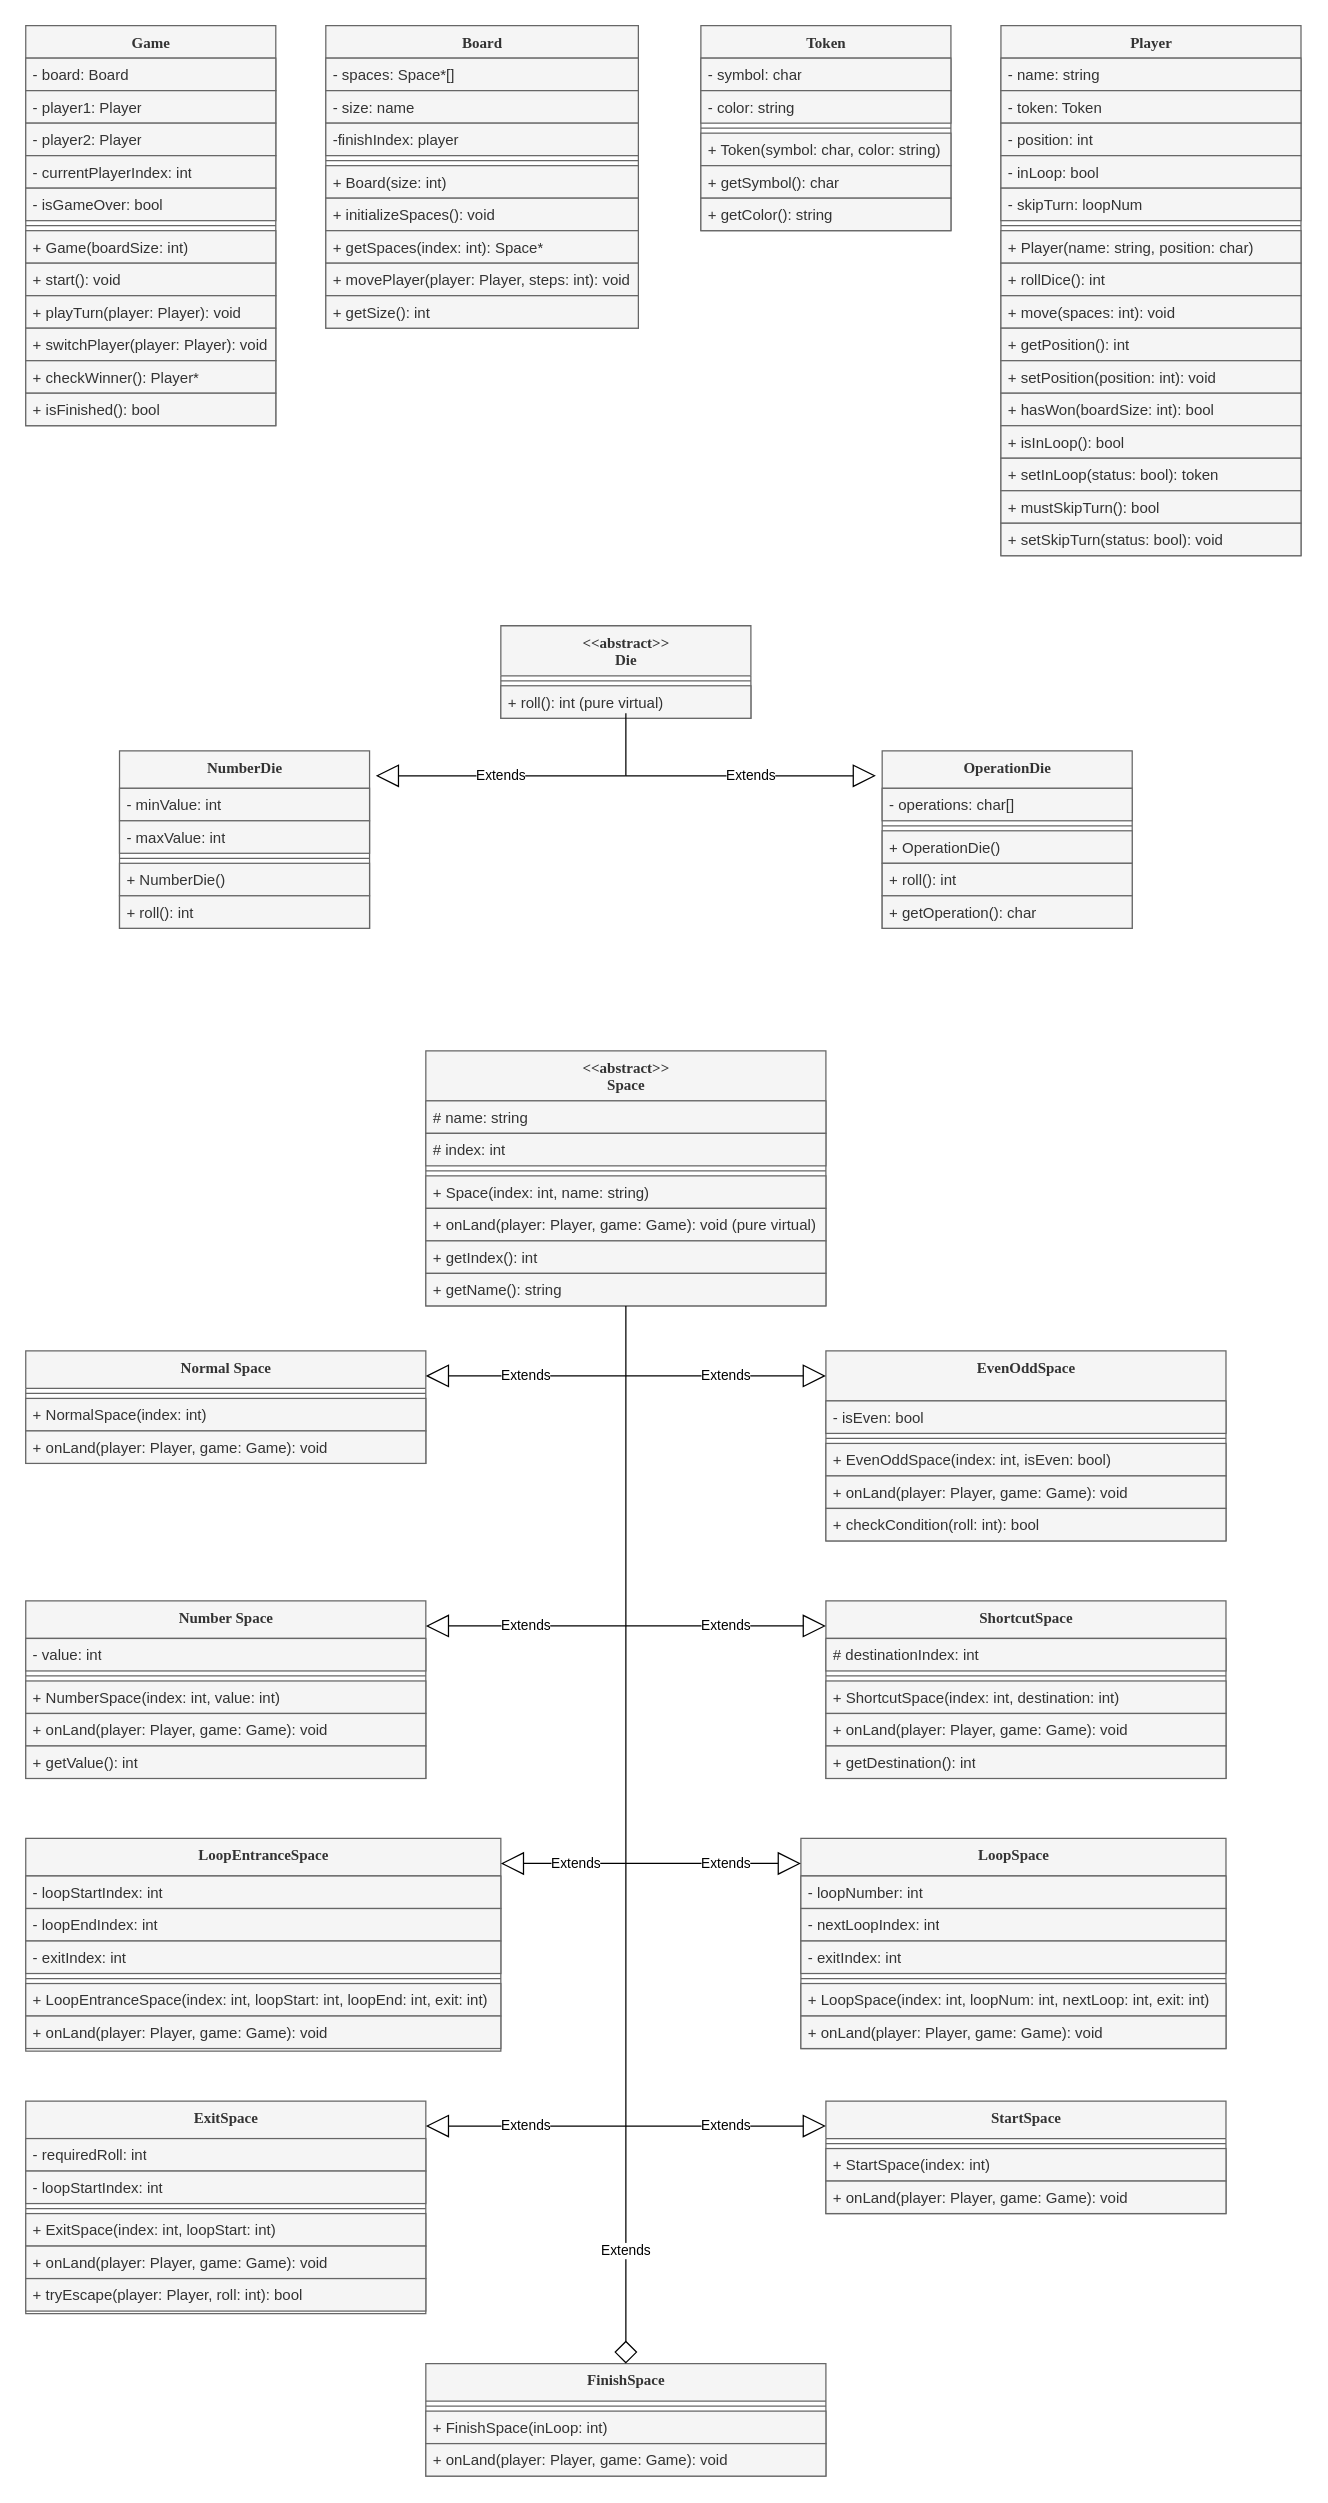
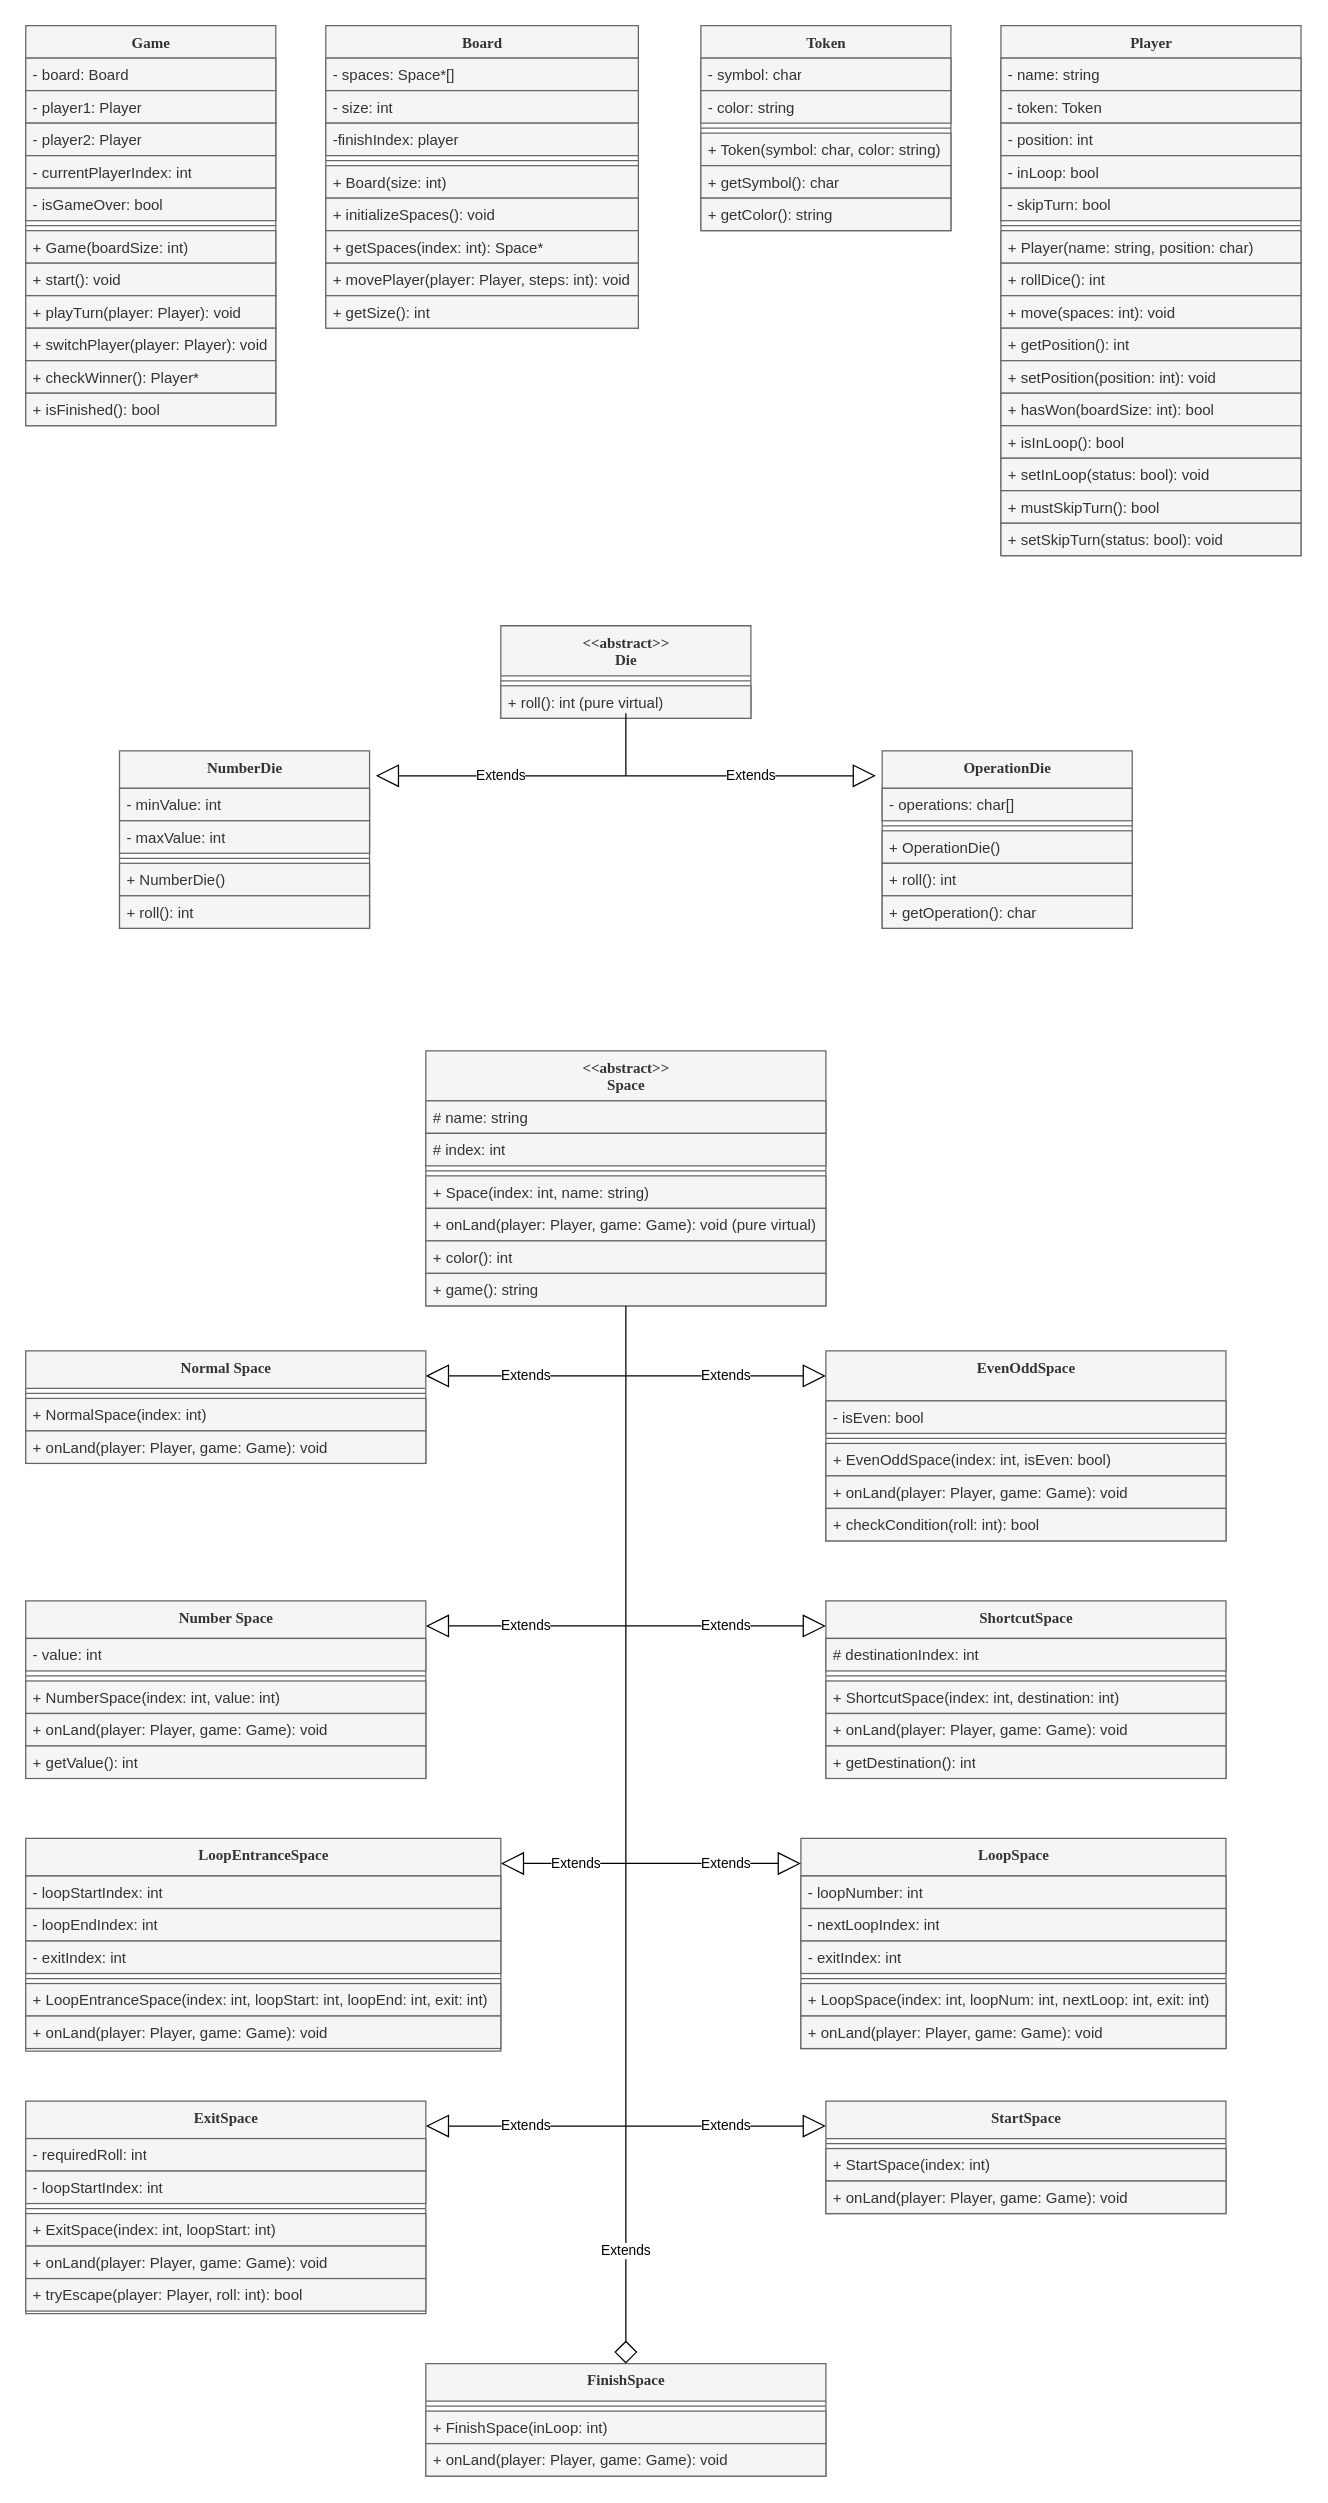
(376, 108) -> (370, 108)
(1078, 206) -> (1066, 206)
(1131, 476) -> (1125, 476)
(497, 1258) -> (482, 1258)
(505, 1291) -> (493, 1291)
